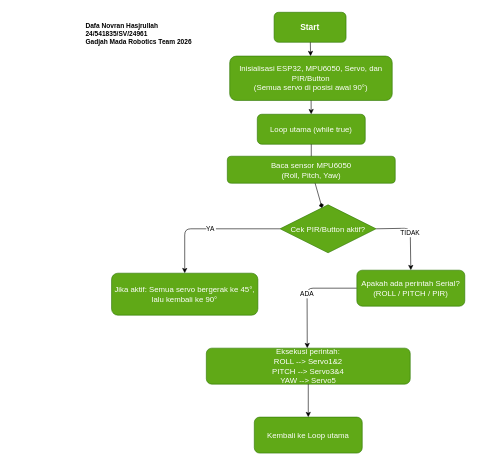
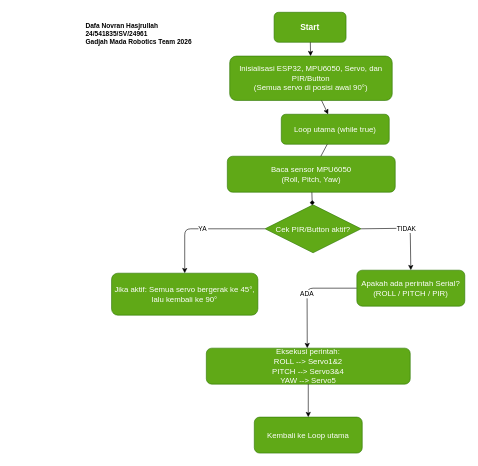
(311, 129) -> (335, 129)
(311, 170) -> (311, 174)
(328, 229) -> (313, 229)
